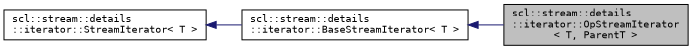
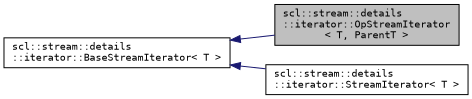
(229, 25) -> (253, 67)
